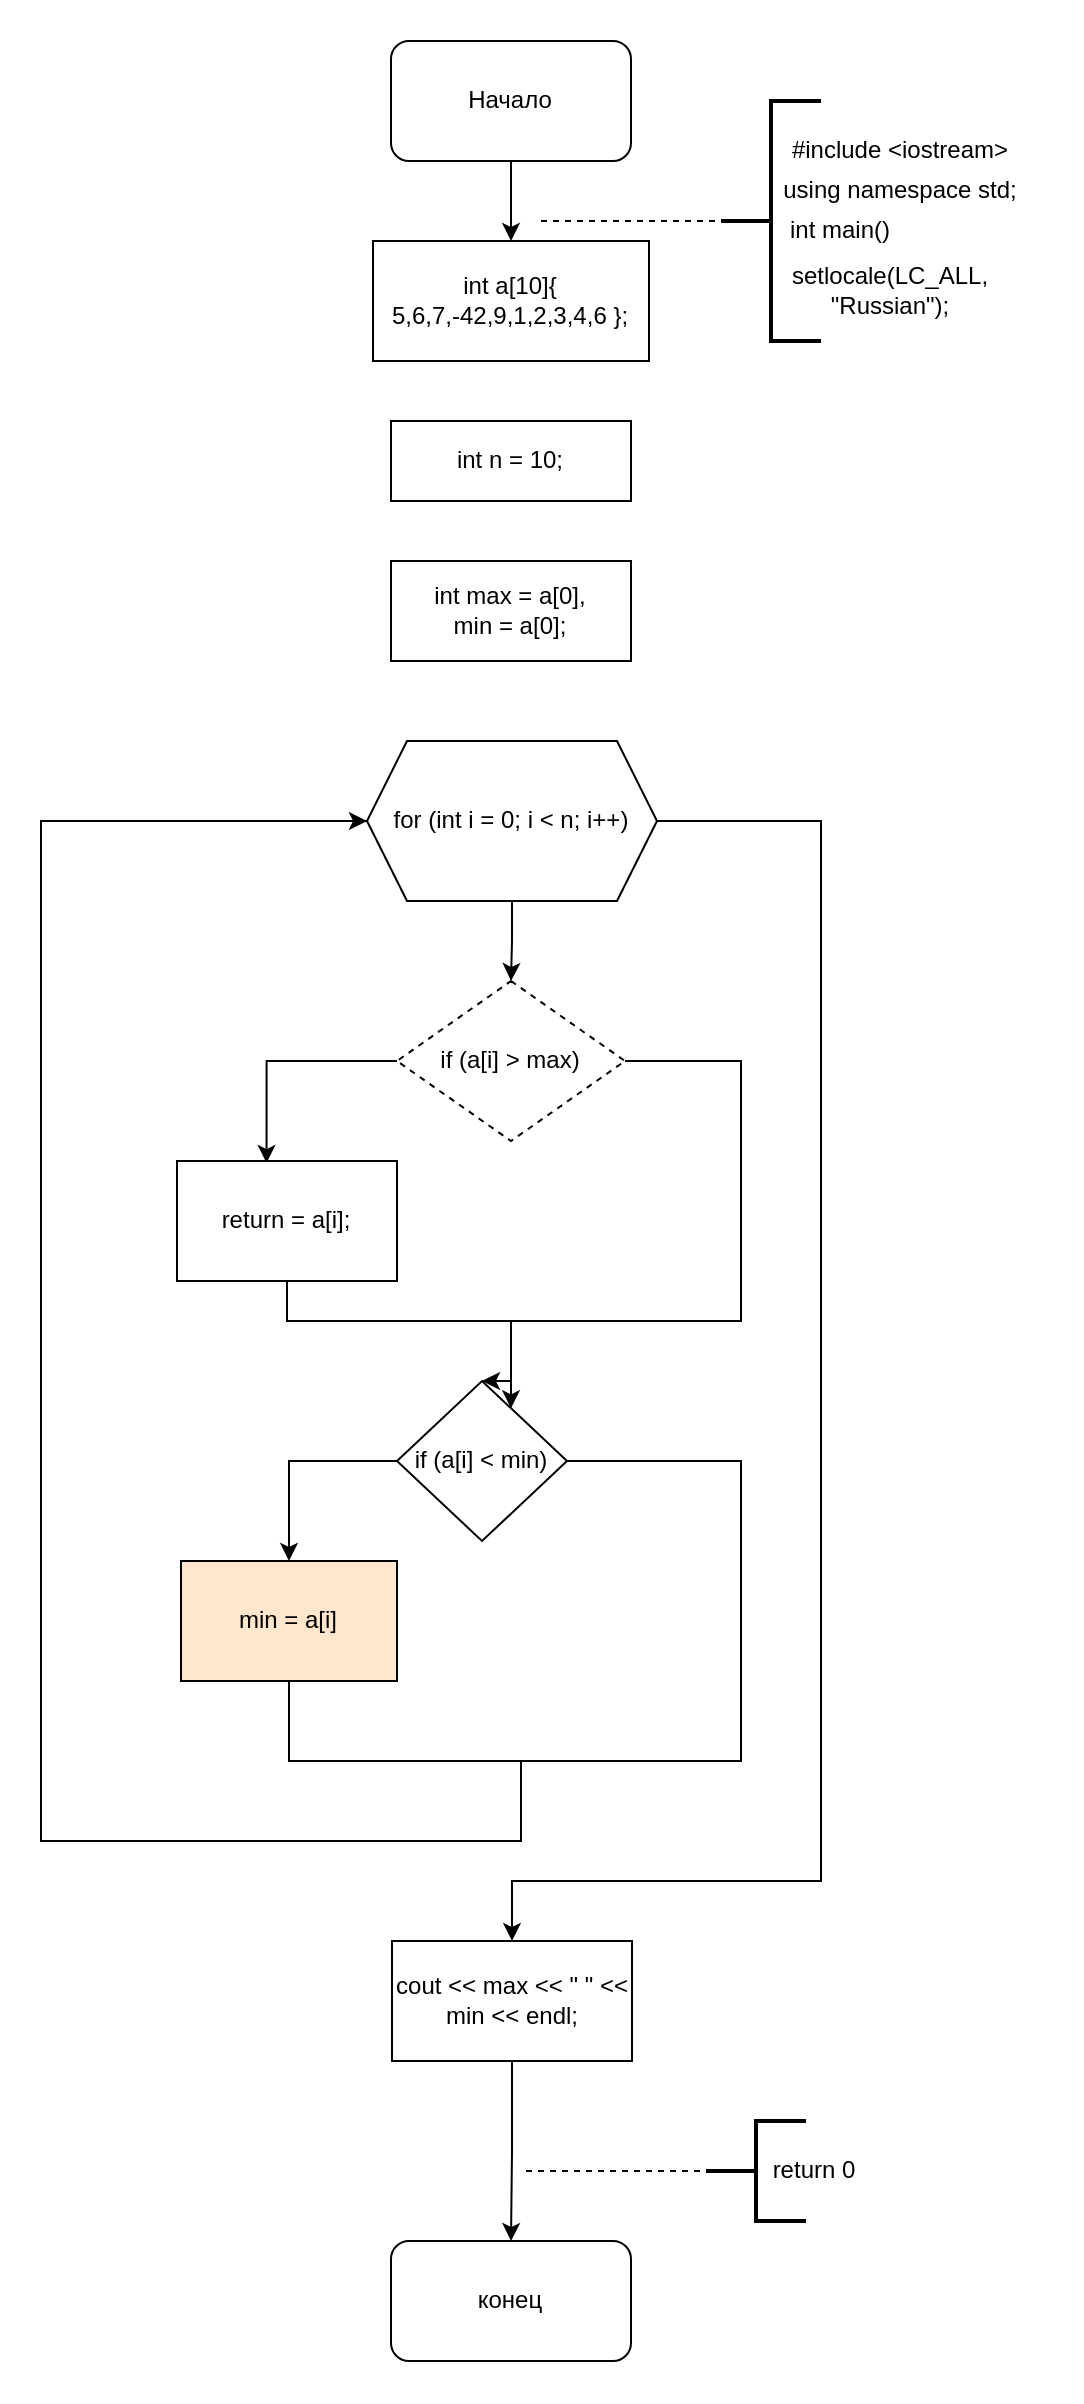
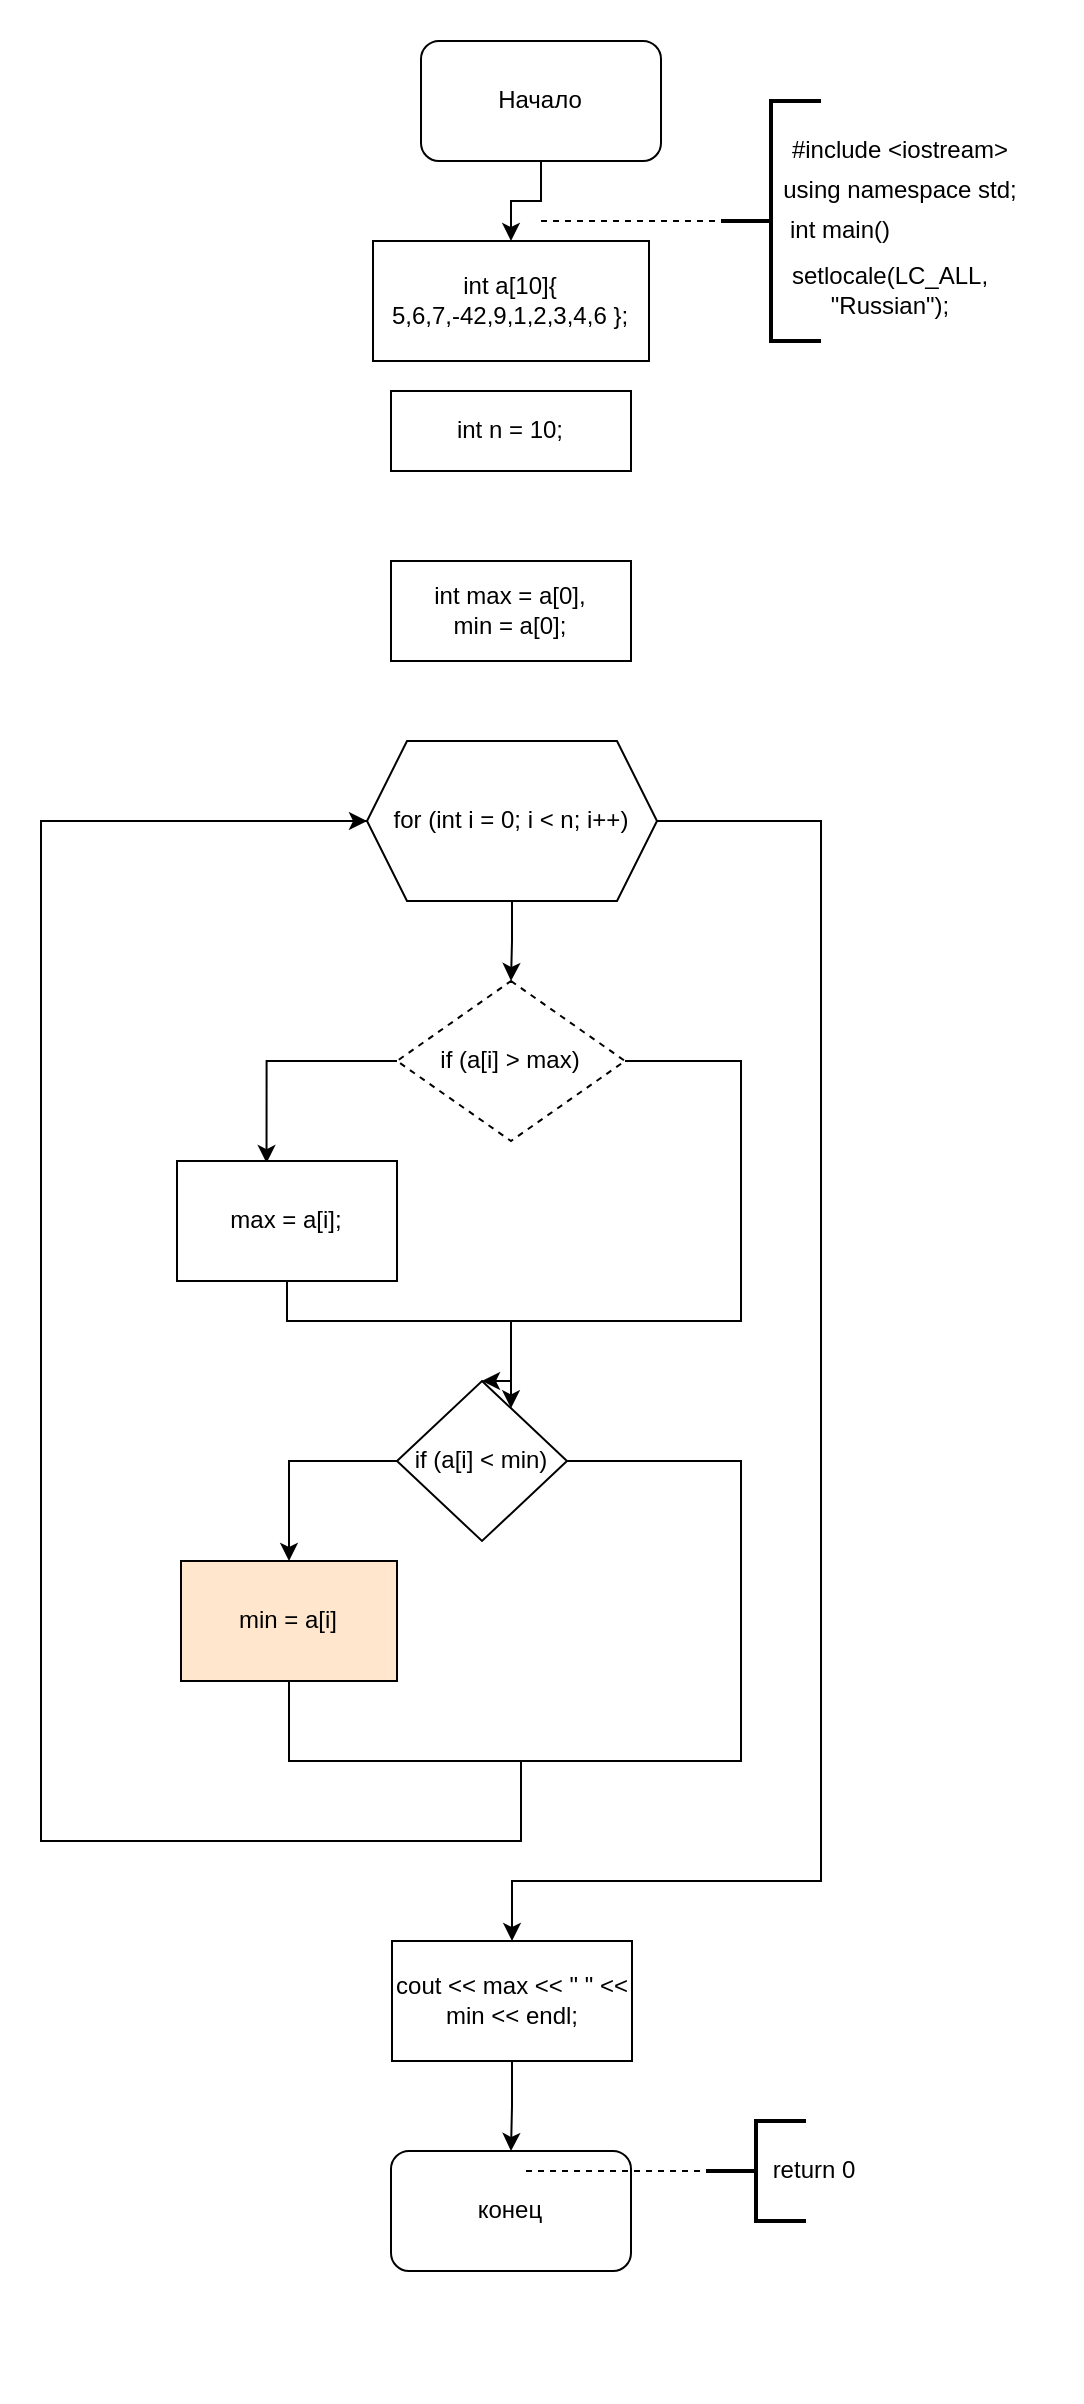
(511, 101) -> (541, 101)
(511, 461) -> (511, 431)
(287, 1221) -> (287, 1221)
(511, 2301) -> (511, 2211)
